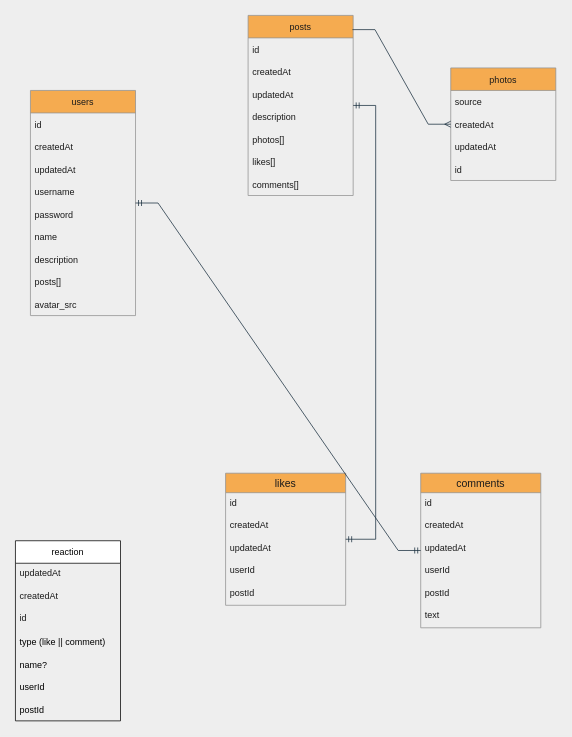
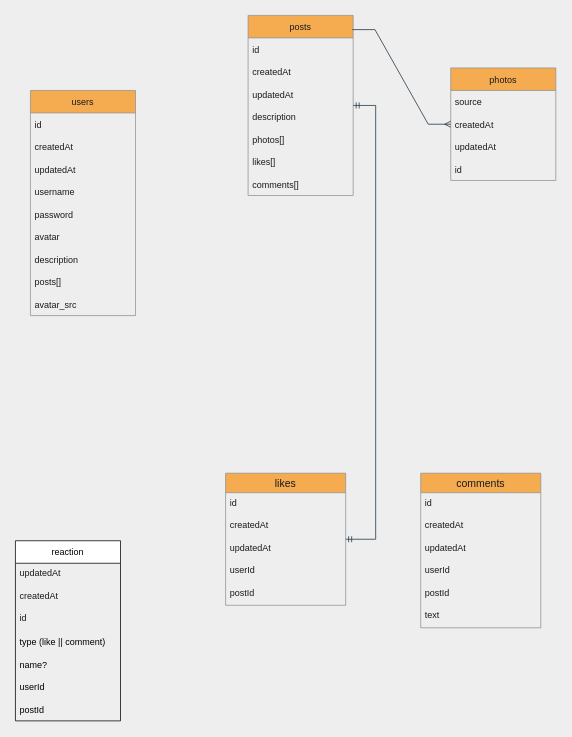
(45, 237) -> (50, 237)
(283, 384) -> none
